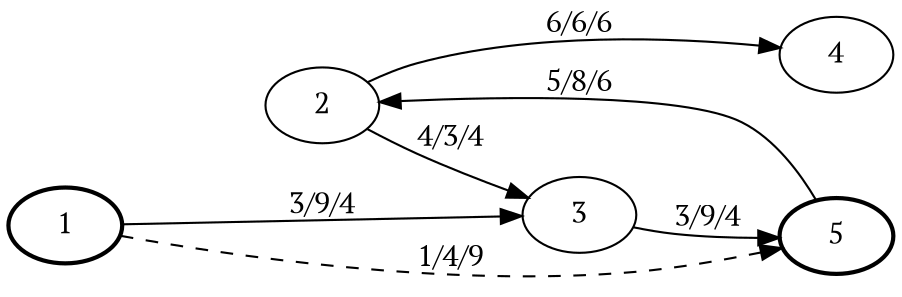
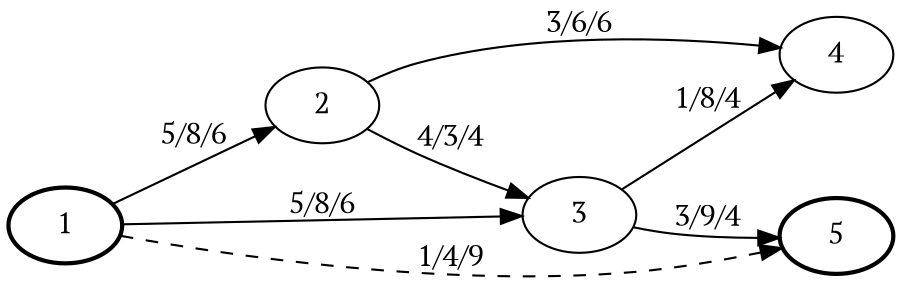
(579, 24) -> (579, 24)
(627, 101) -> (184, 170)
none -> (699, 141)
(322, 205) -> (322, 205)
